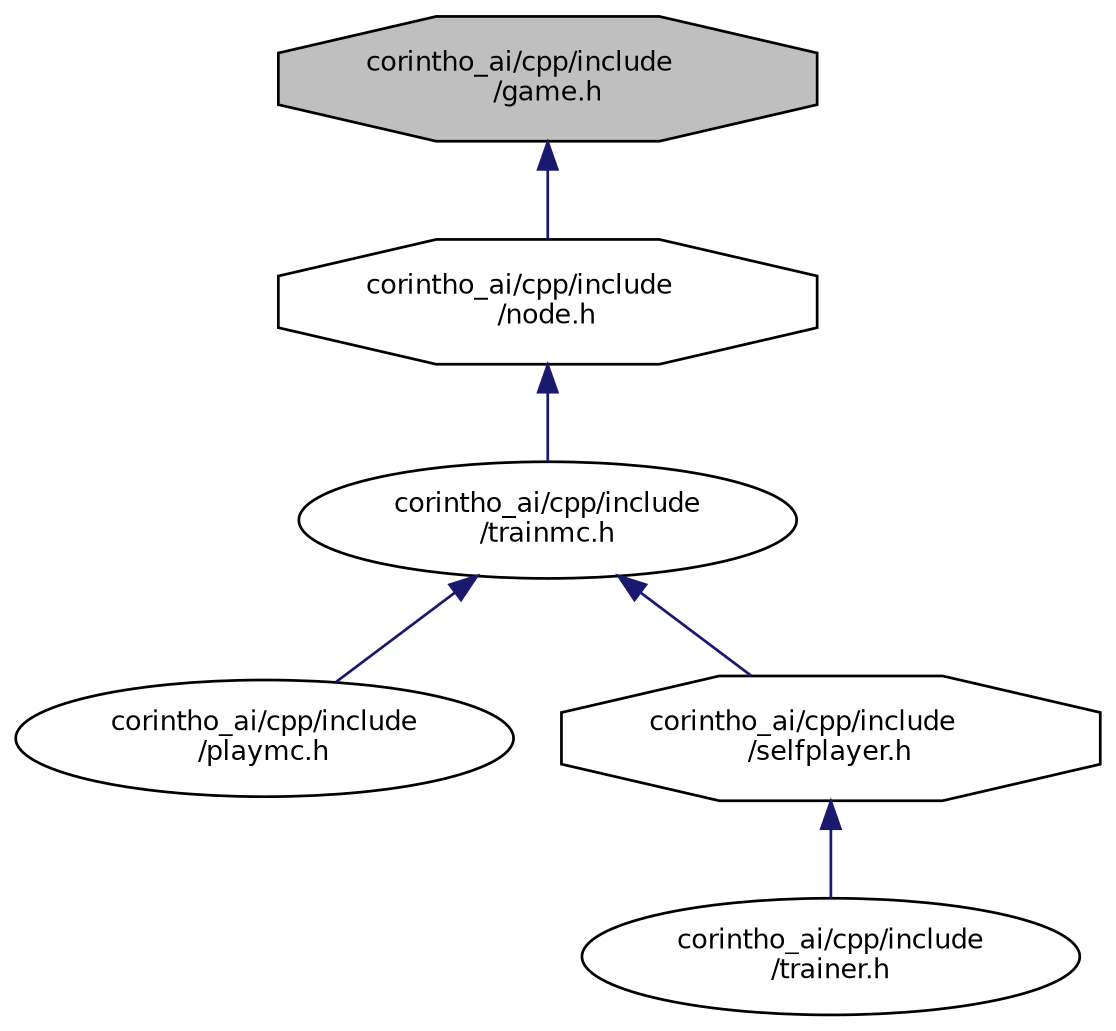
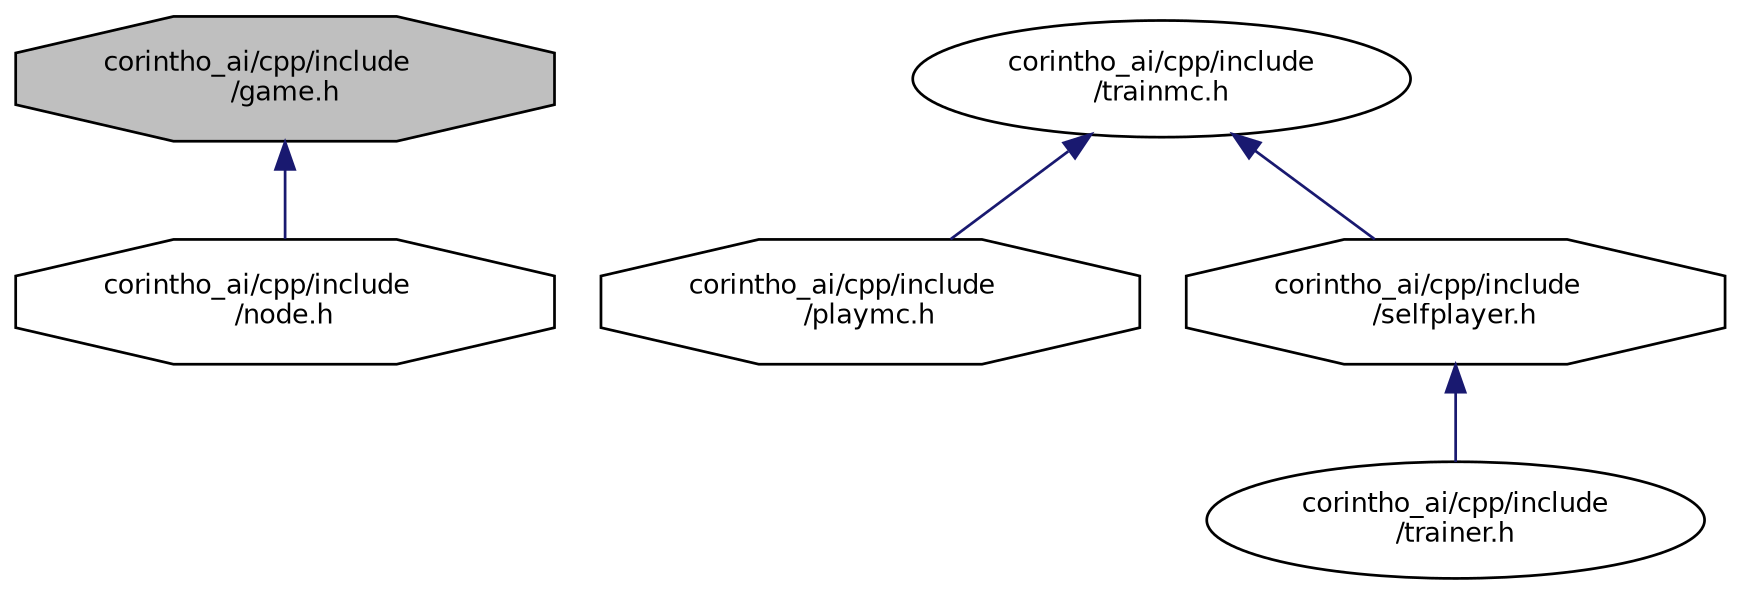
(548, 427) -> none
(265, 738) -> (870, 302)
